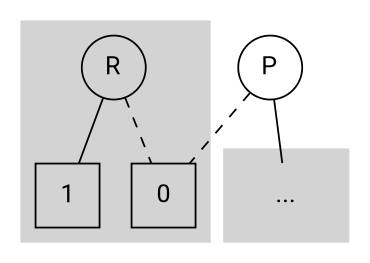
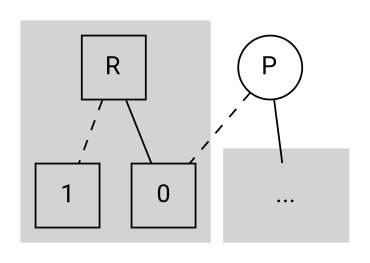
(114, 68) -> (114, 68)
(138, 130) -> (139, 132)
(91, 131) -> (91, 132)
